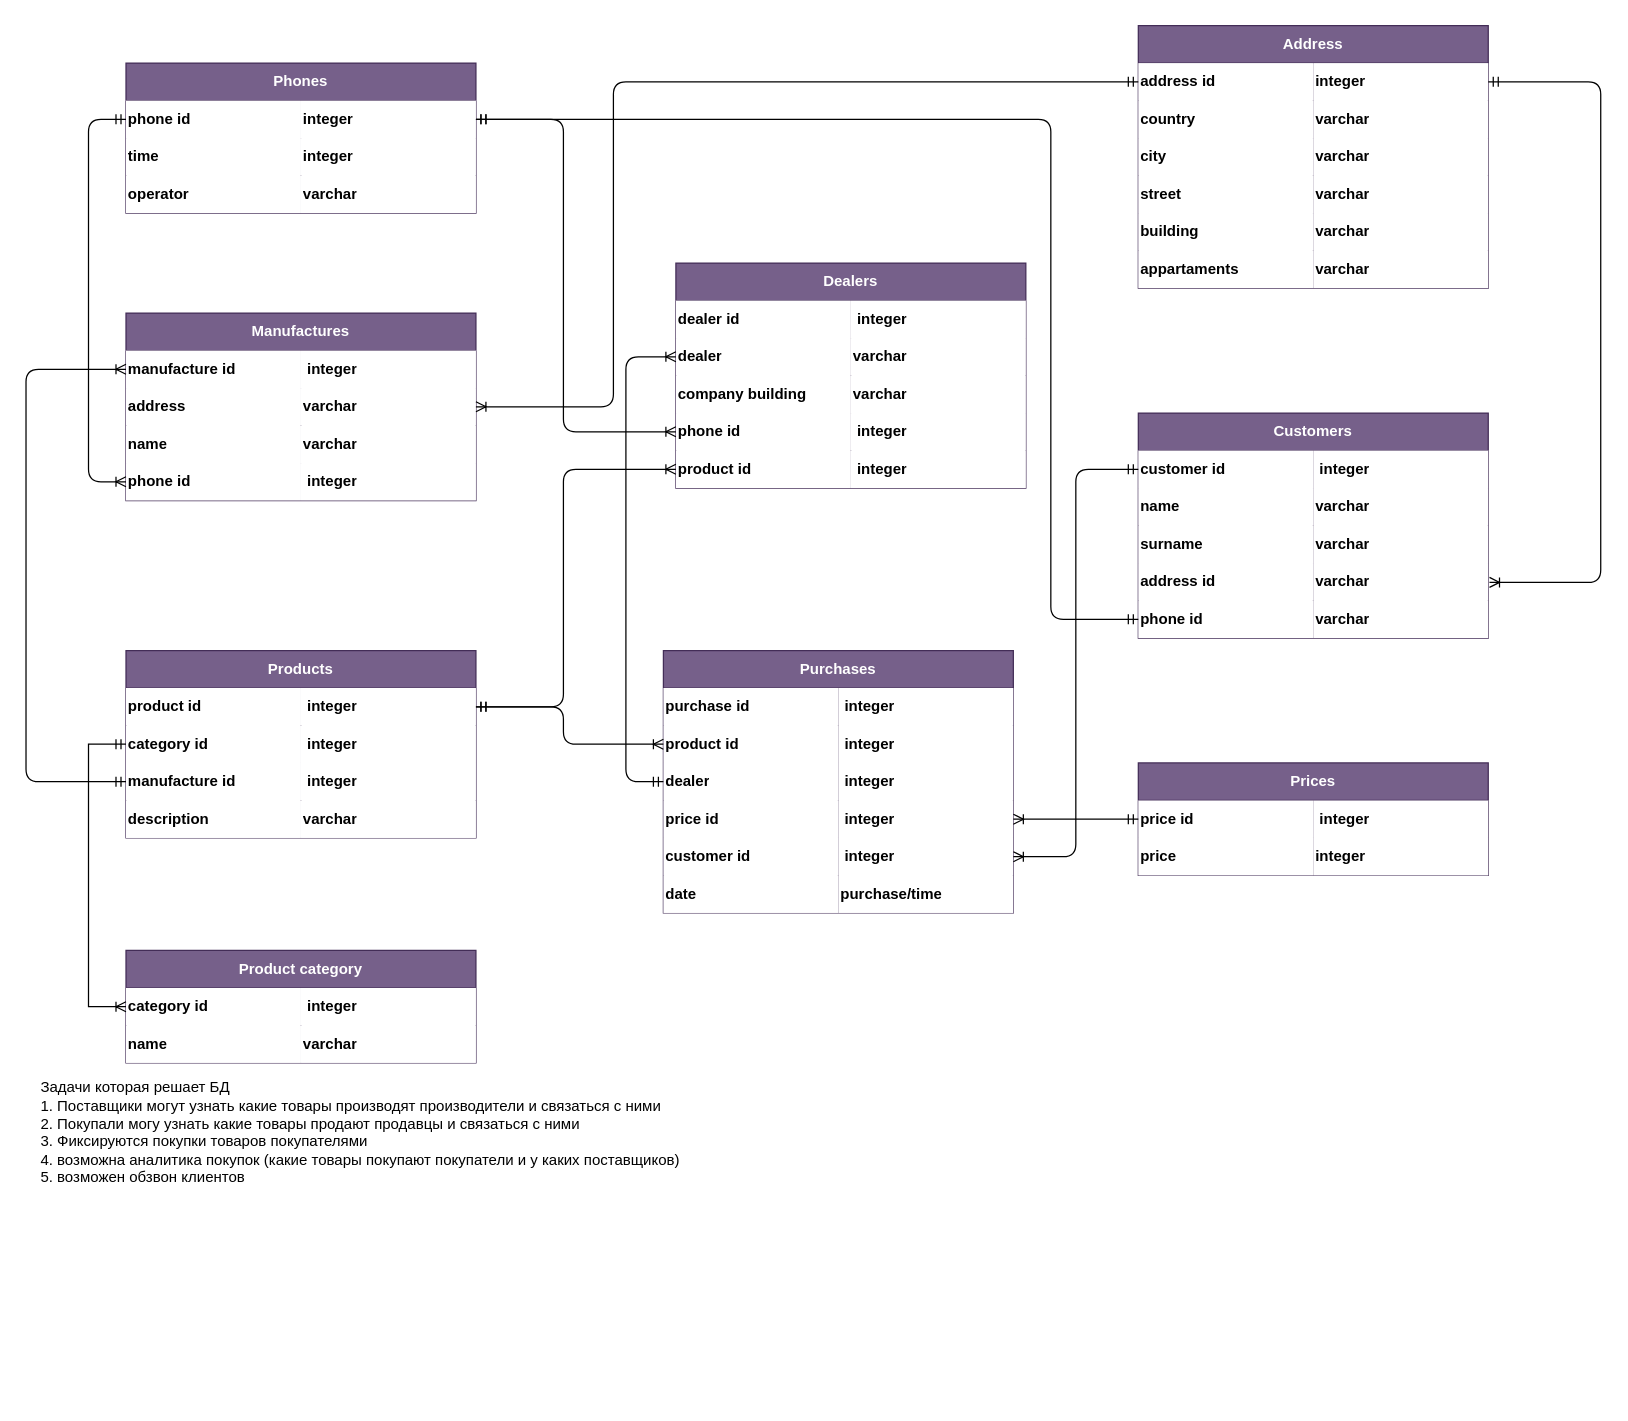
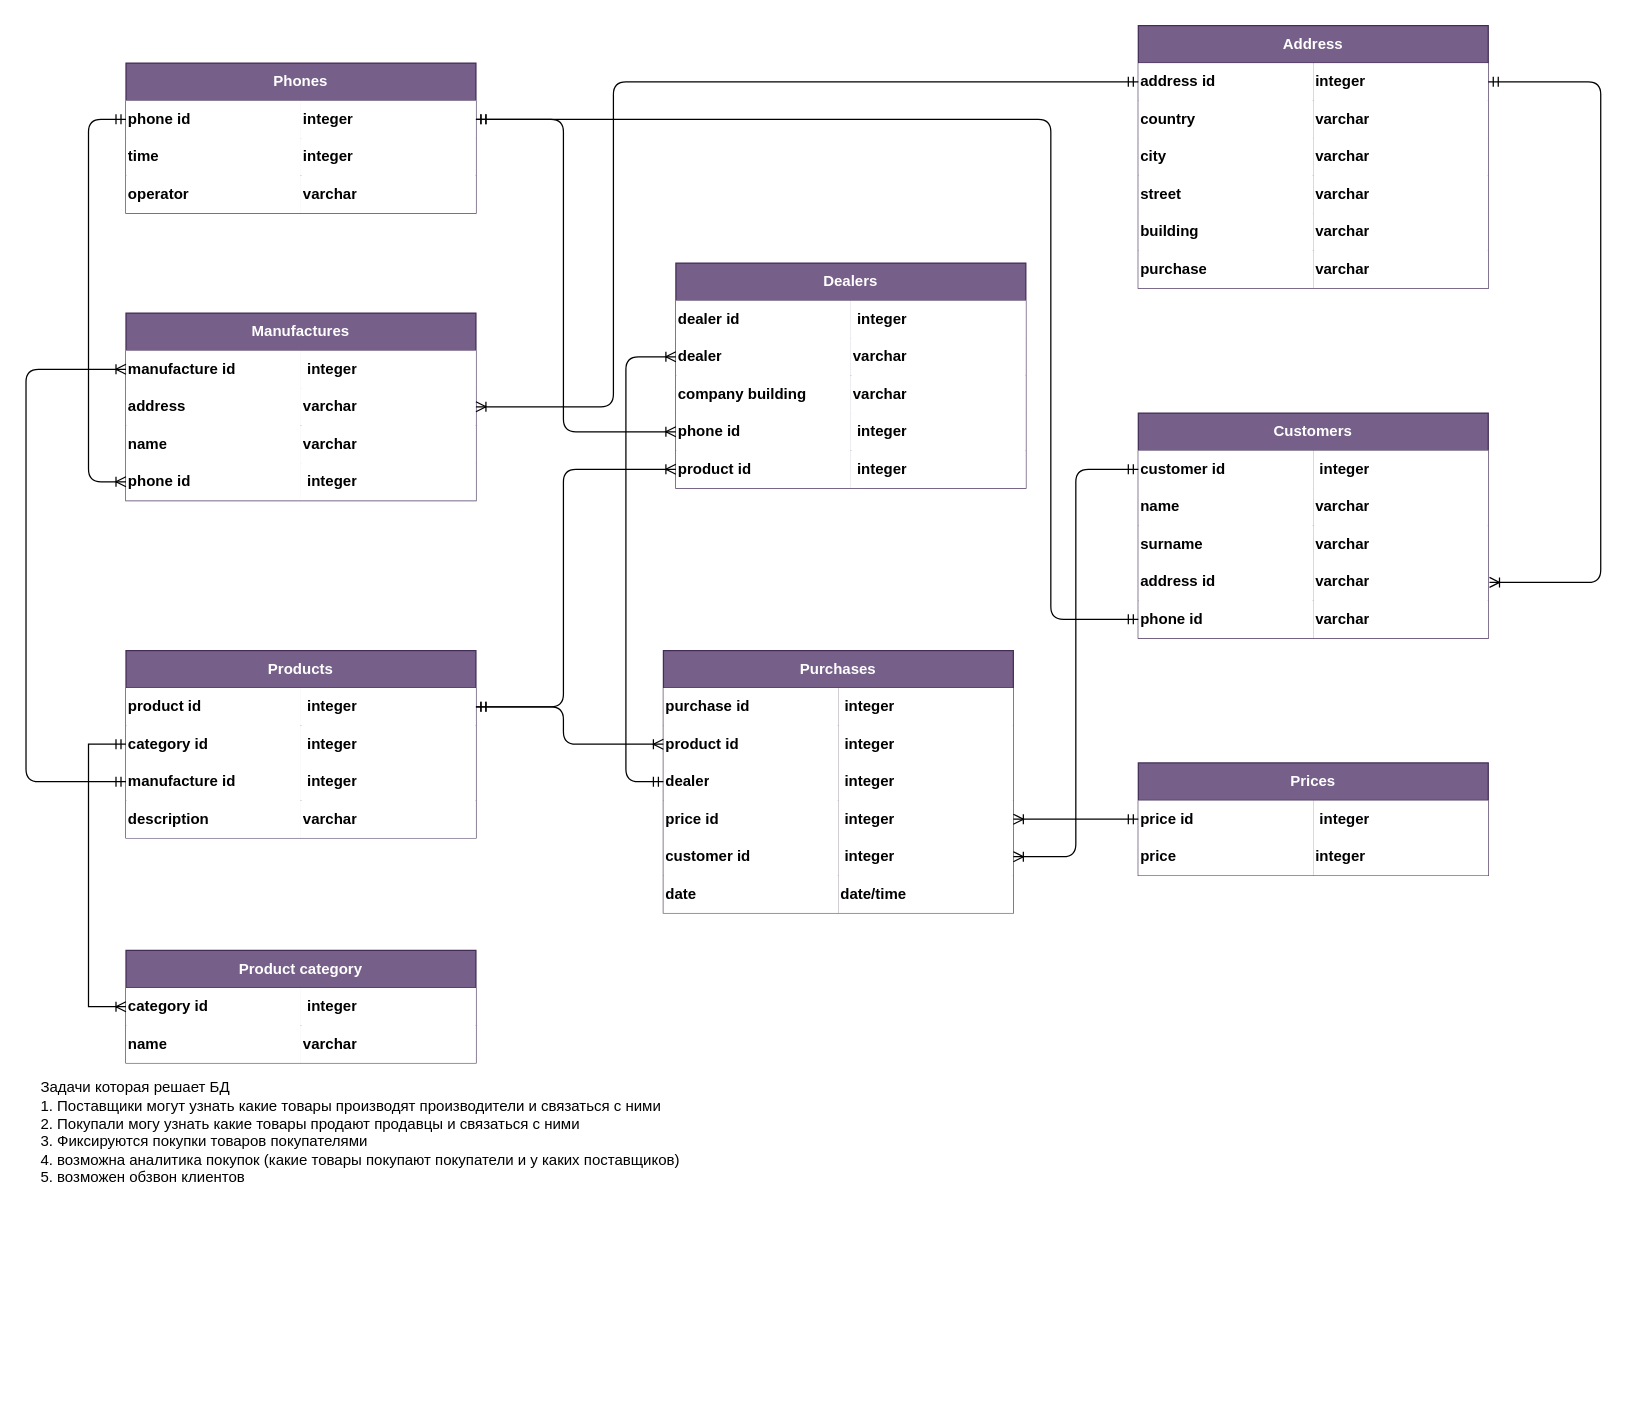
(1191, 269) -> (1174, 269)
(893, 894) -> (876, 894)
